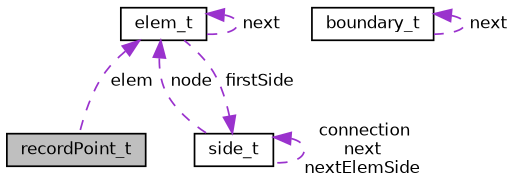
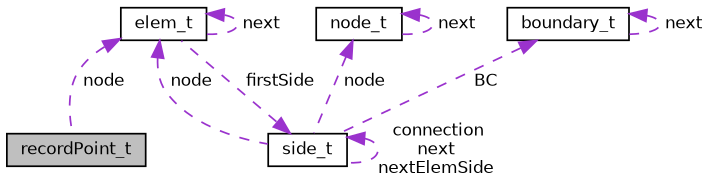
none -> (359, 24)
(129, 81) -> (102, 81)
none -> (430, 91)
